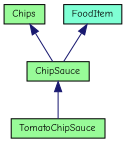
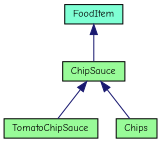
(44, 47) -> (118, 104)
